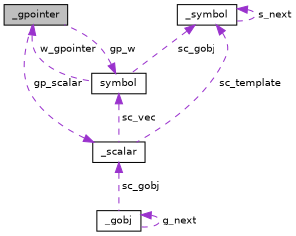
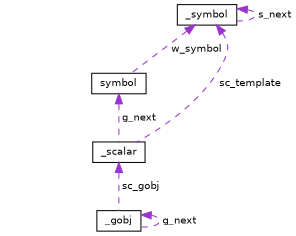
(36, 15) -> none
(195, 49) -> (195, 49)
(138, 118) -> (138, 118)
